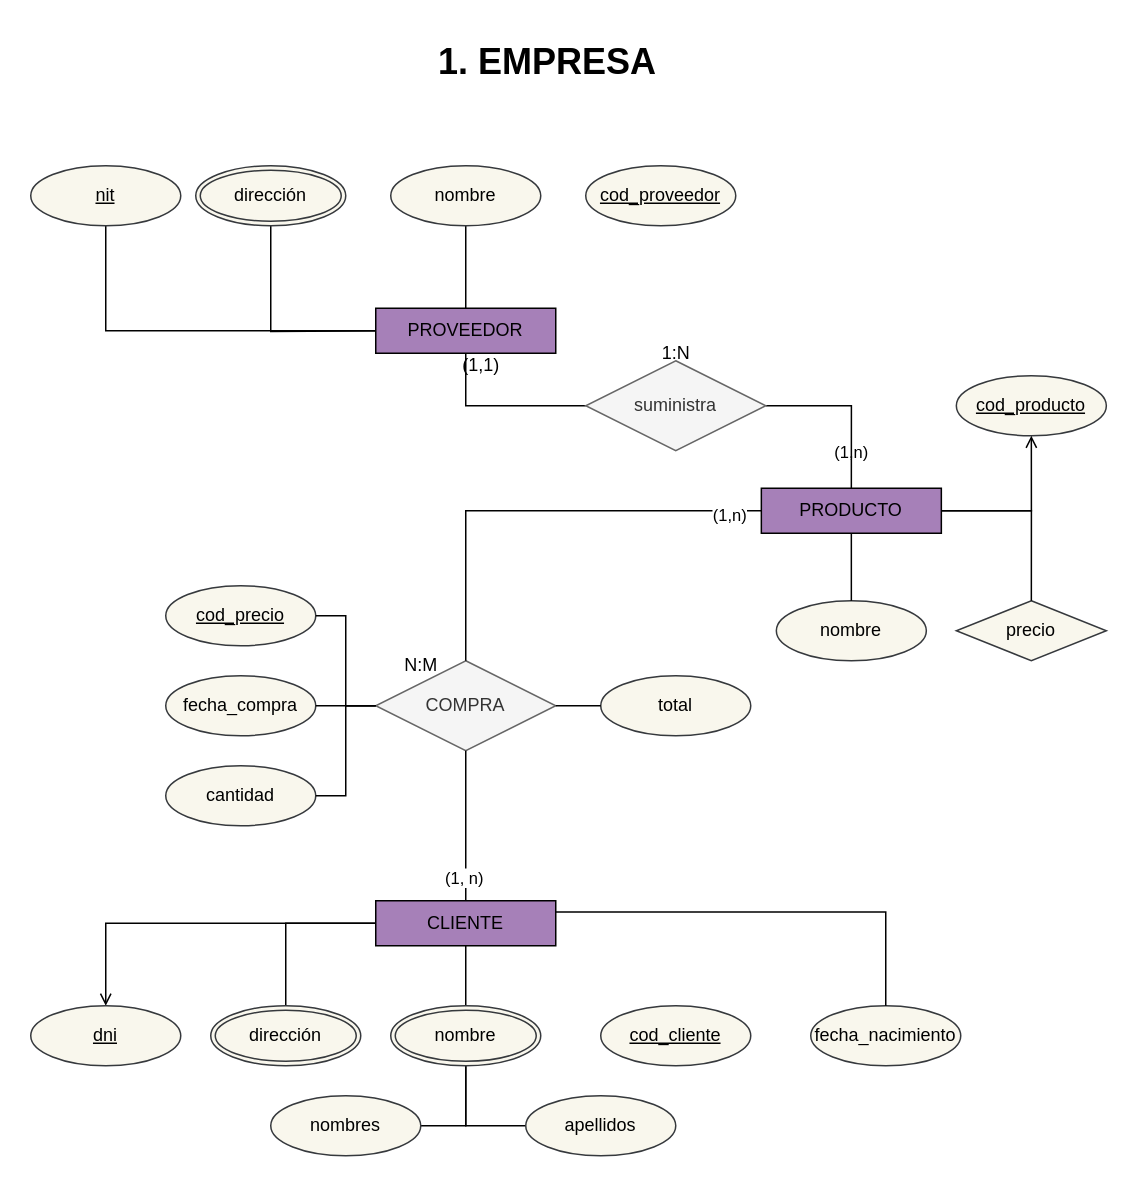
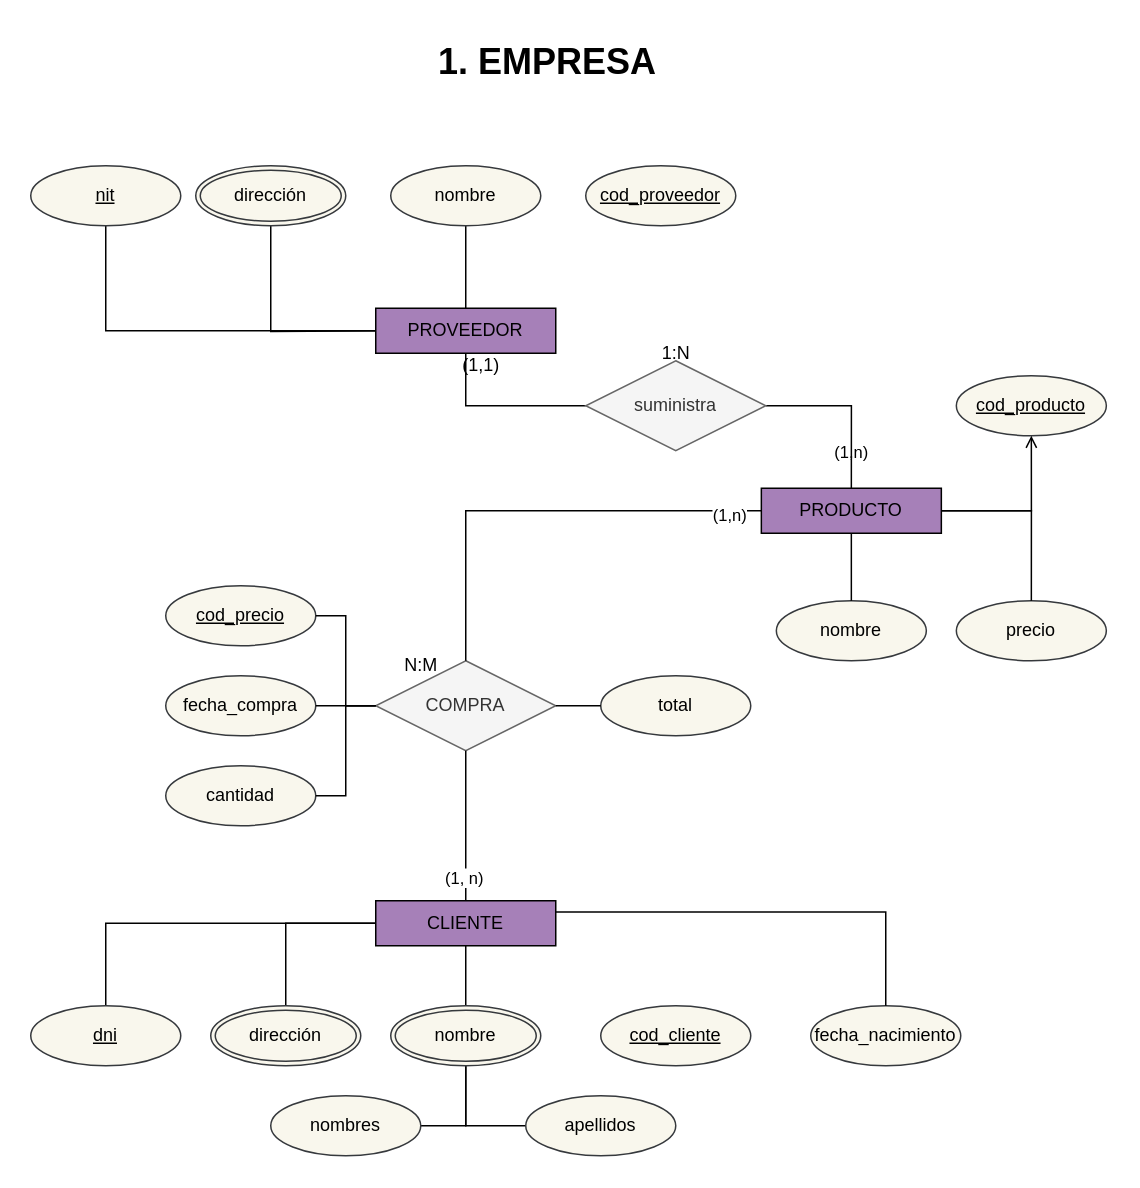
(1031, 631) -> (1031, 631)
(106, 998) -> (106, 999)
